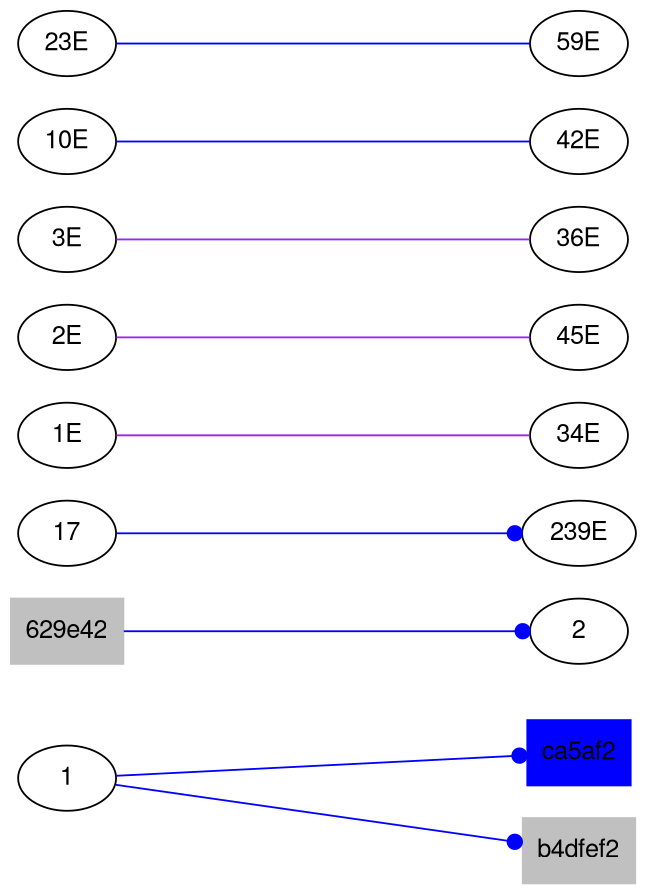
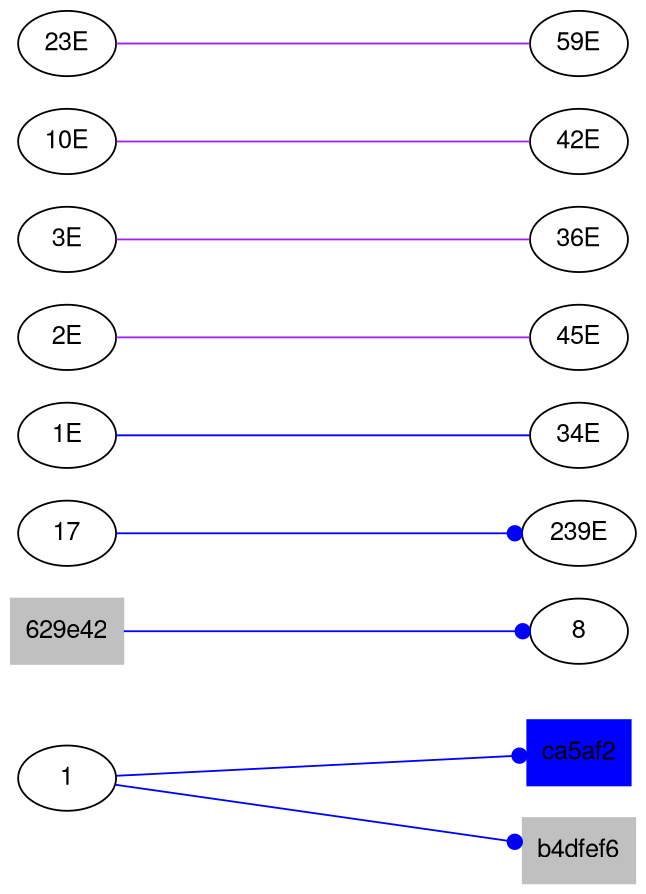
(323, 44) -> (323, 44)
(323, 141) -> (323, 141)
(323, 435) -> (323, 435)
(579, 631) -> (579, 631)
(579, 851) -> (579, 851)
